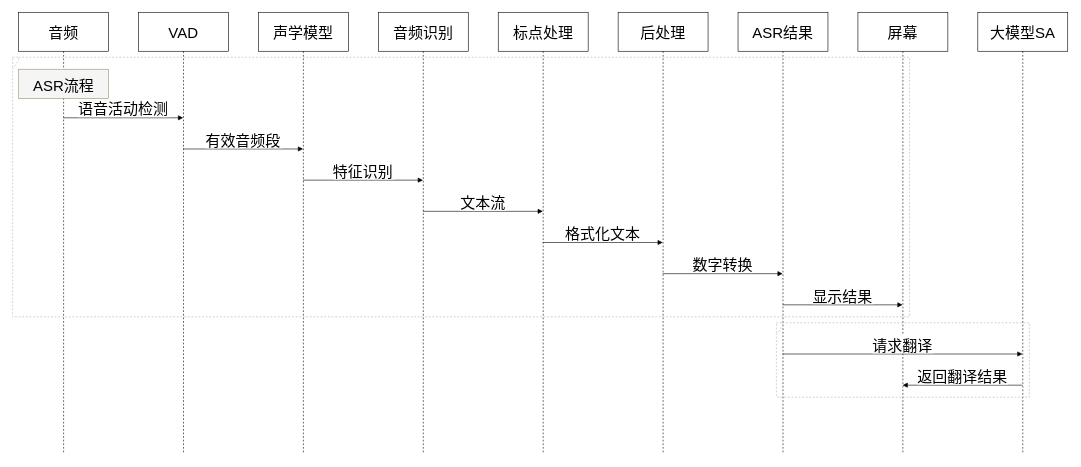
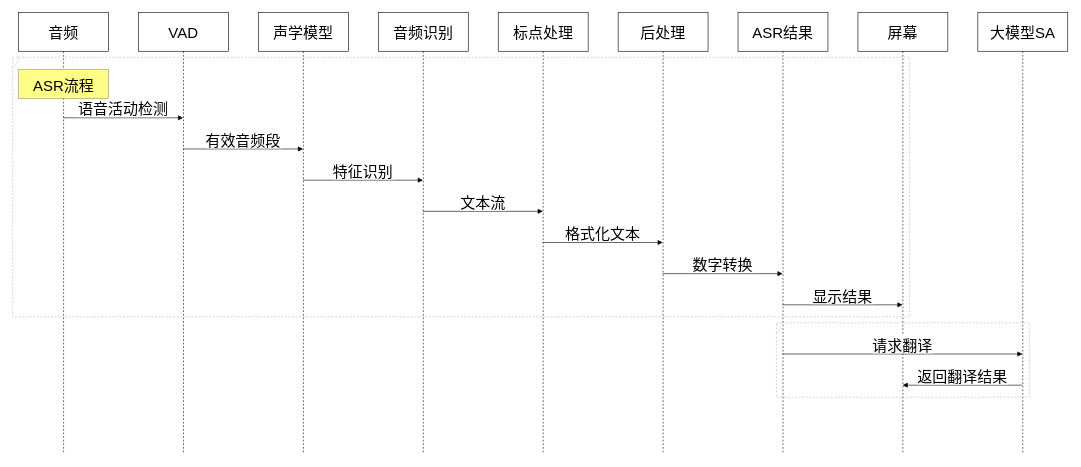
(63, 84) -> (63, 84)
